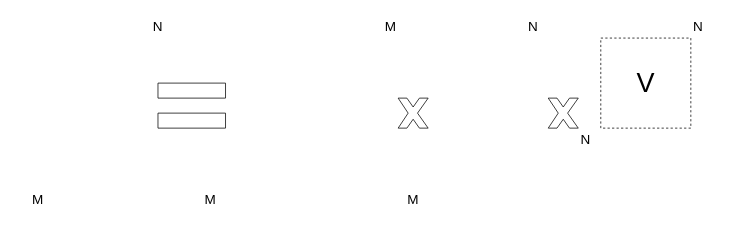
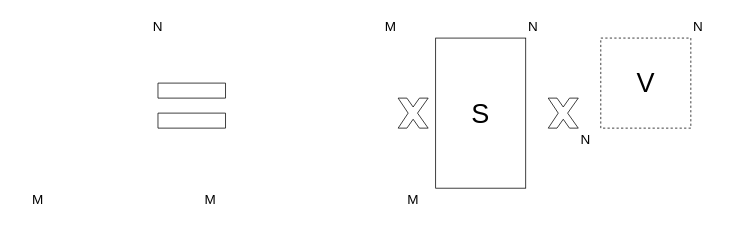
none -> (480, 113)
